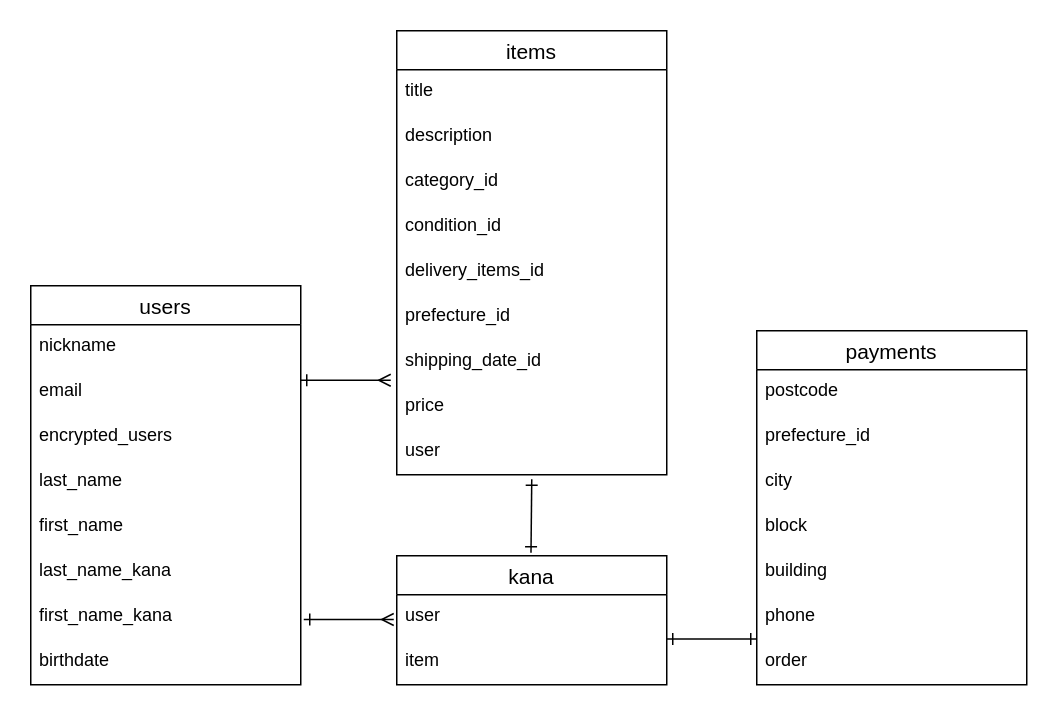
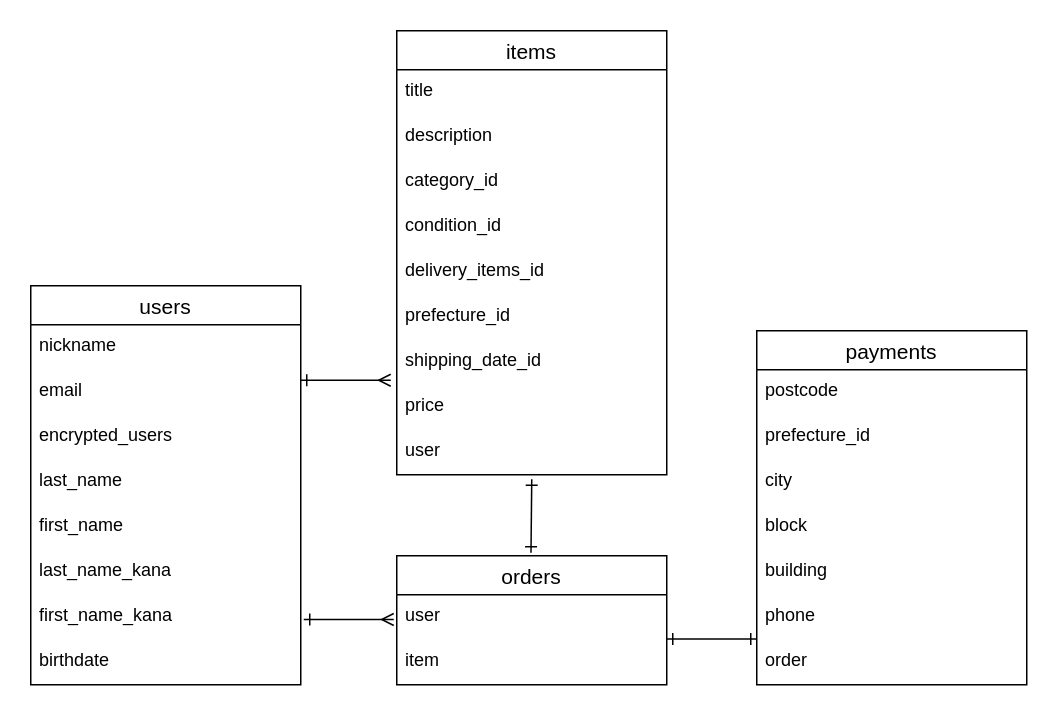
(531, 577) -> (531, 577)
